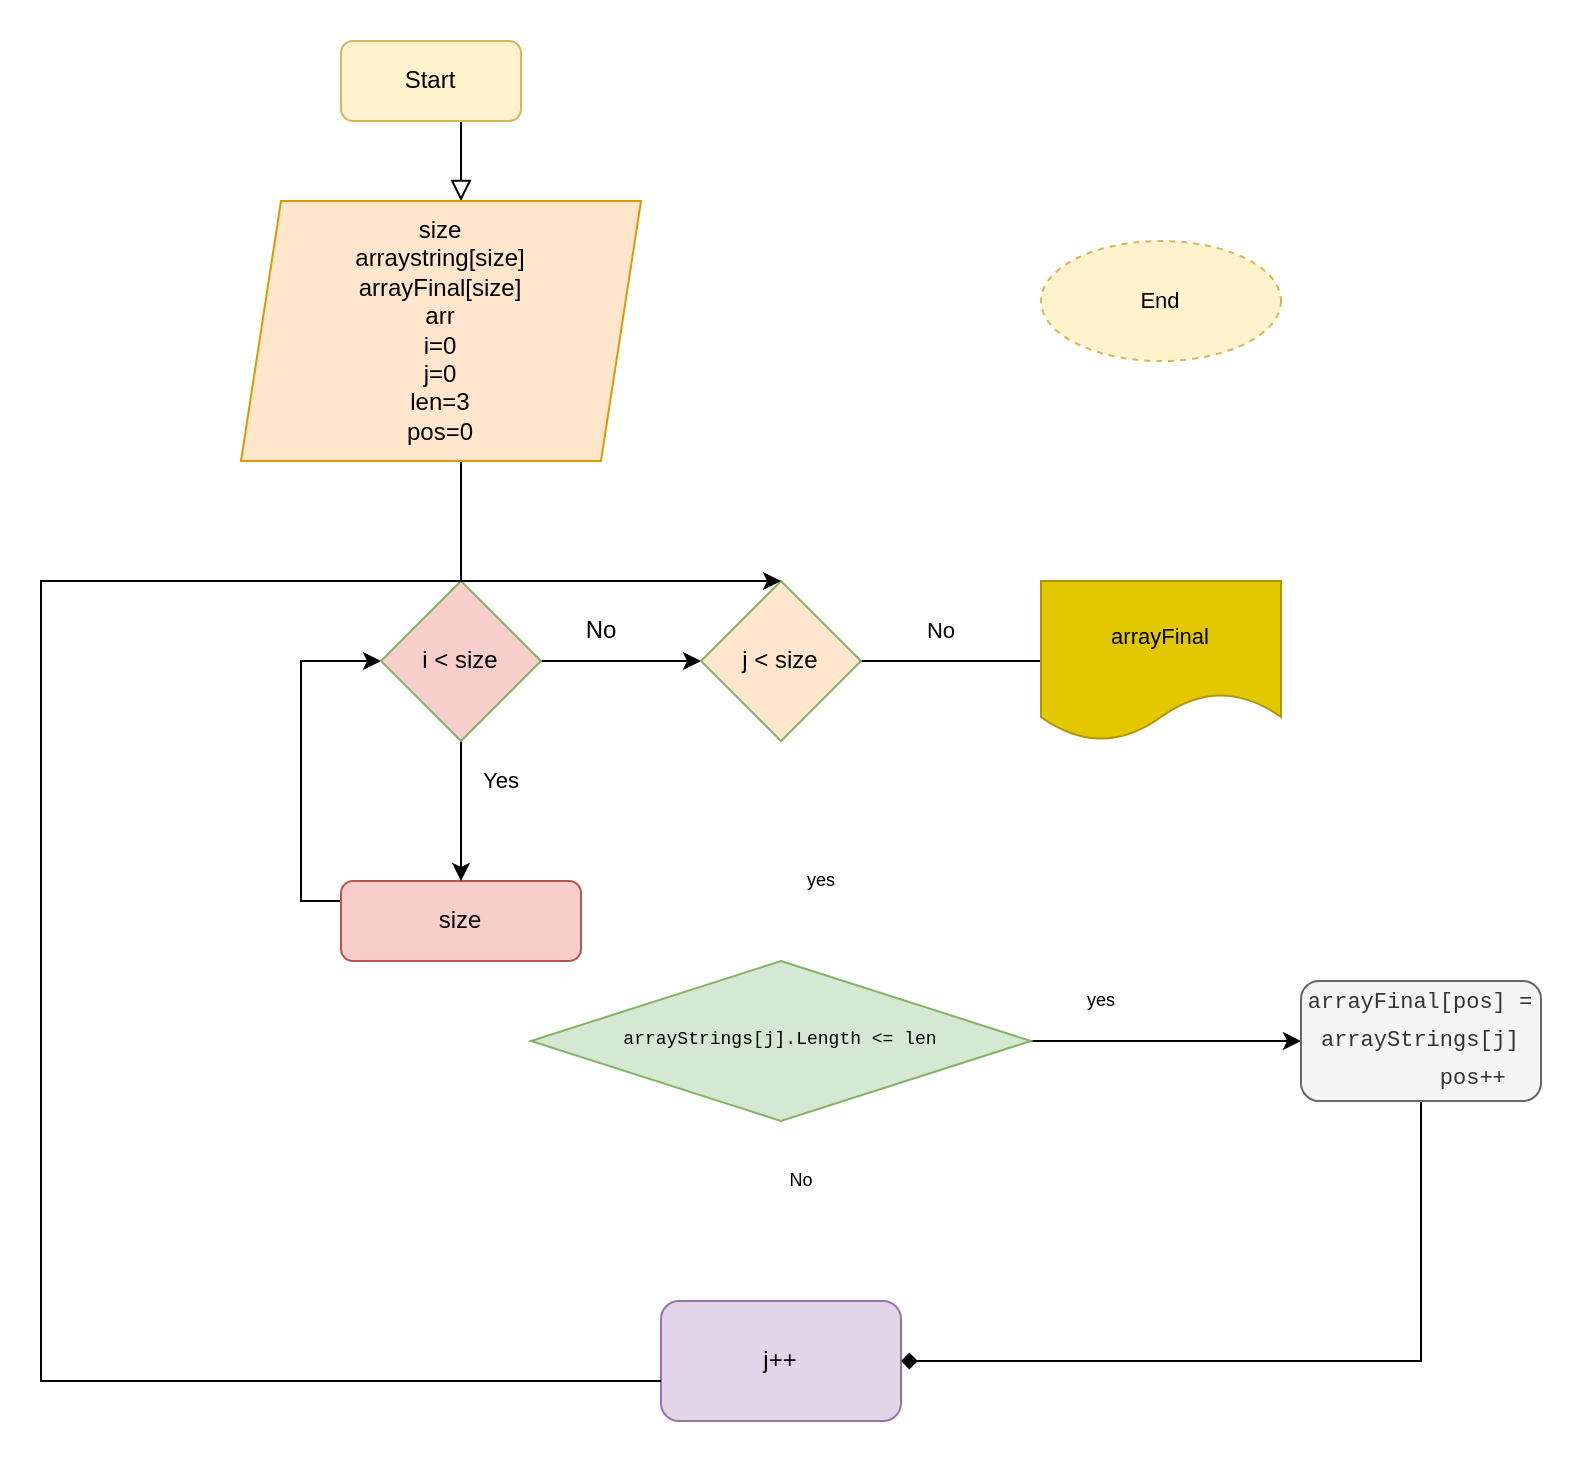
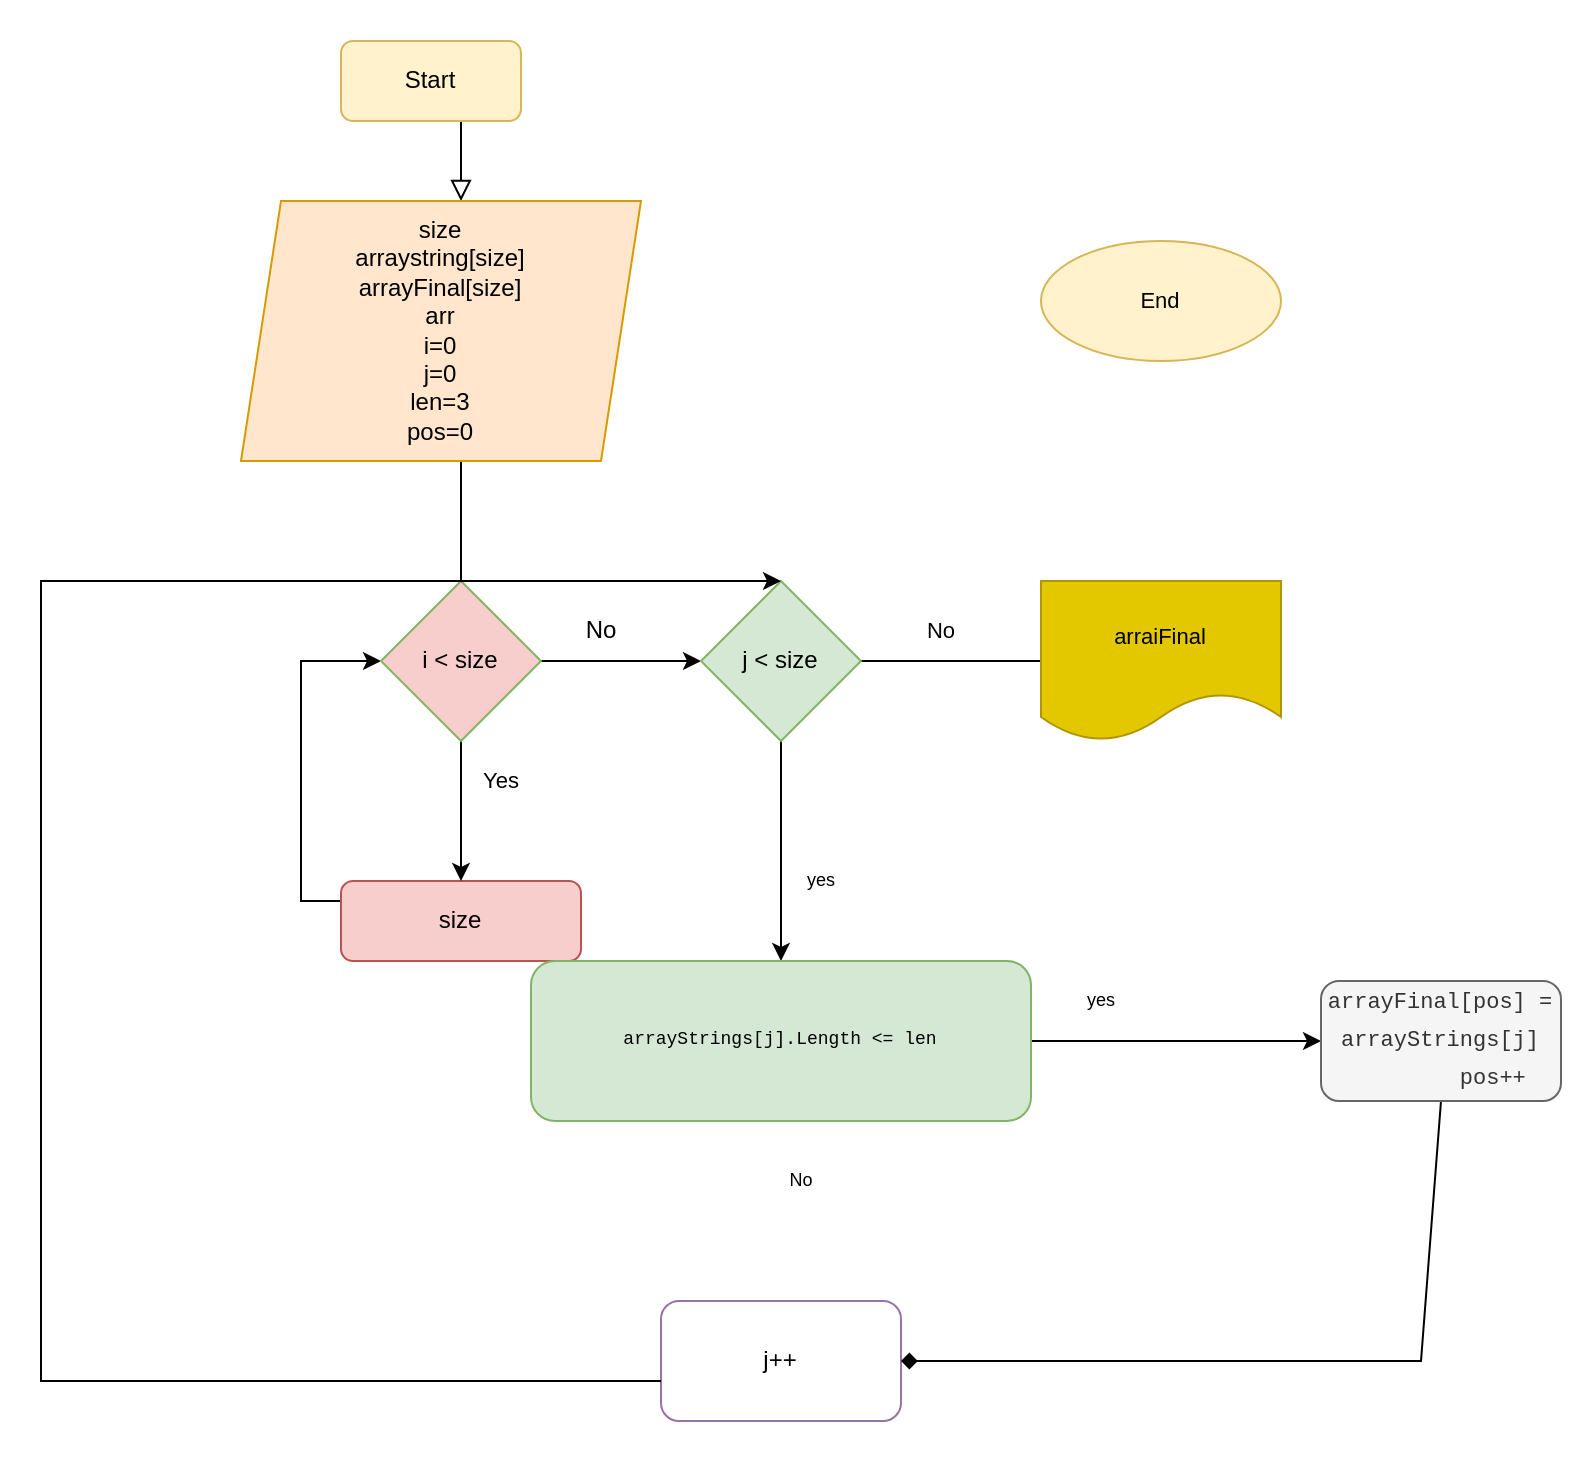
(1161, 301) -> (1161, 301)
(1161, 637) -> (1161, 637)
(781, 661) -> (781, 661)
none -> (781, 844)
(781, 1041) -> (781, 1041)
(1421, 1041) -> (1441, 1041)
(781, 1361) -> (781, 1361)
